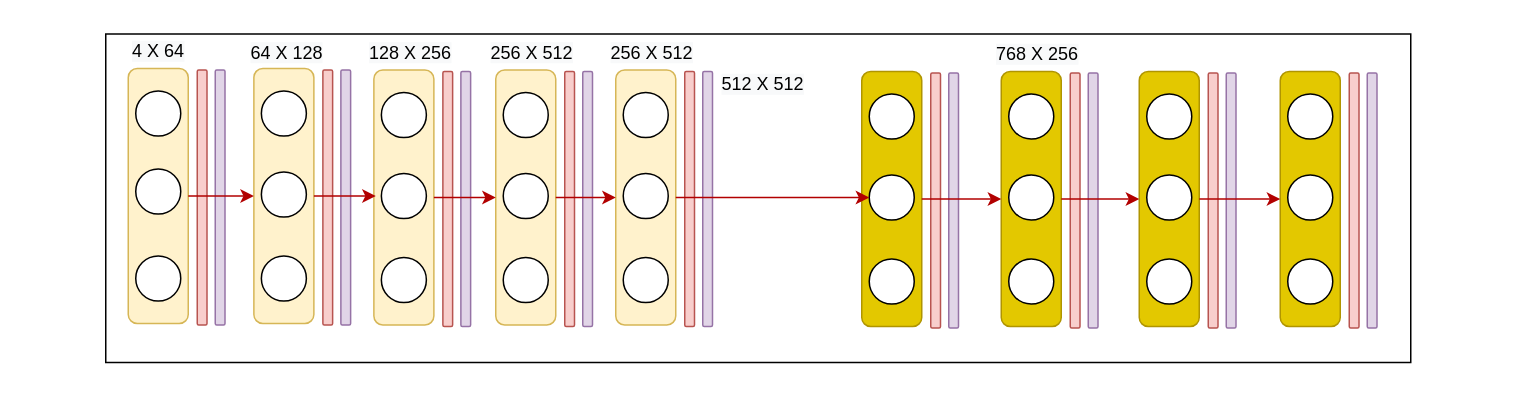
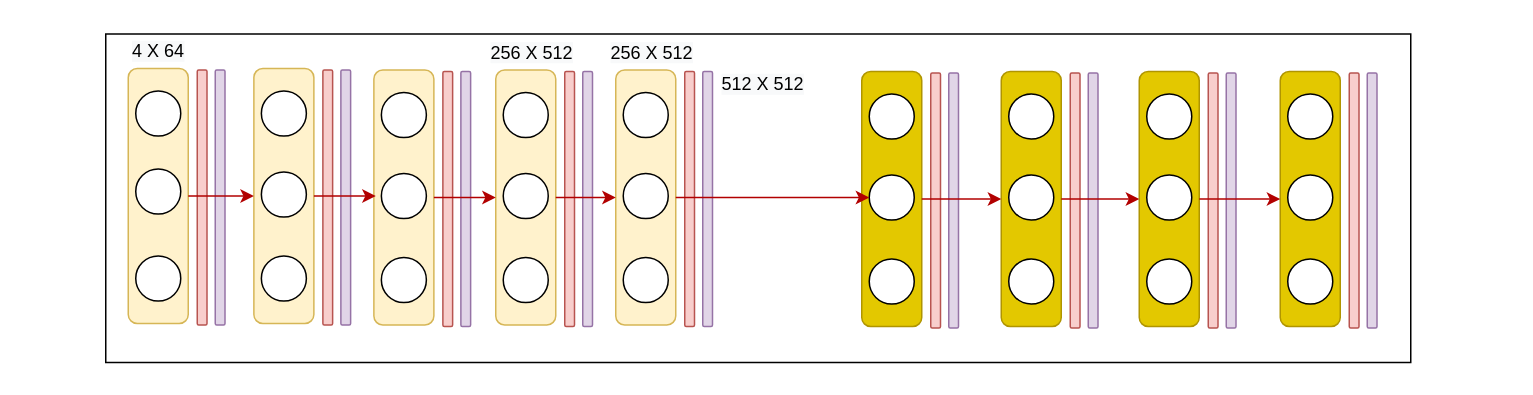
(293, 47) -> none
(412, 47) -> none
(1039, 49) -> none
